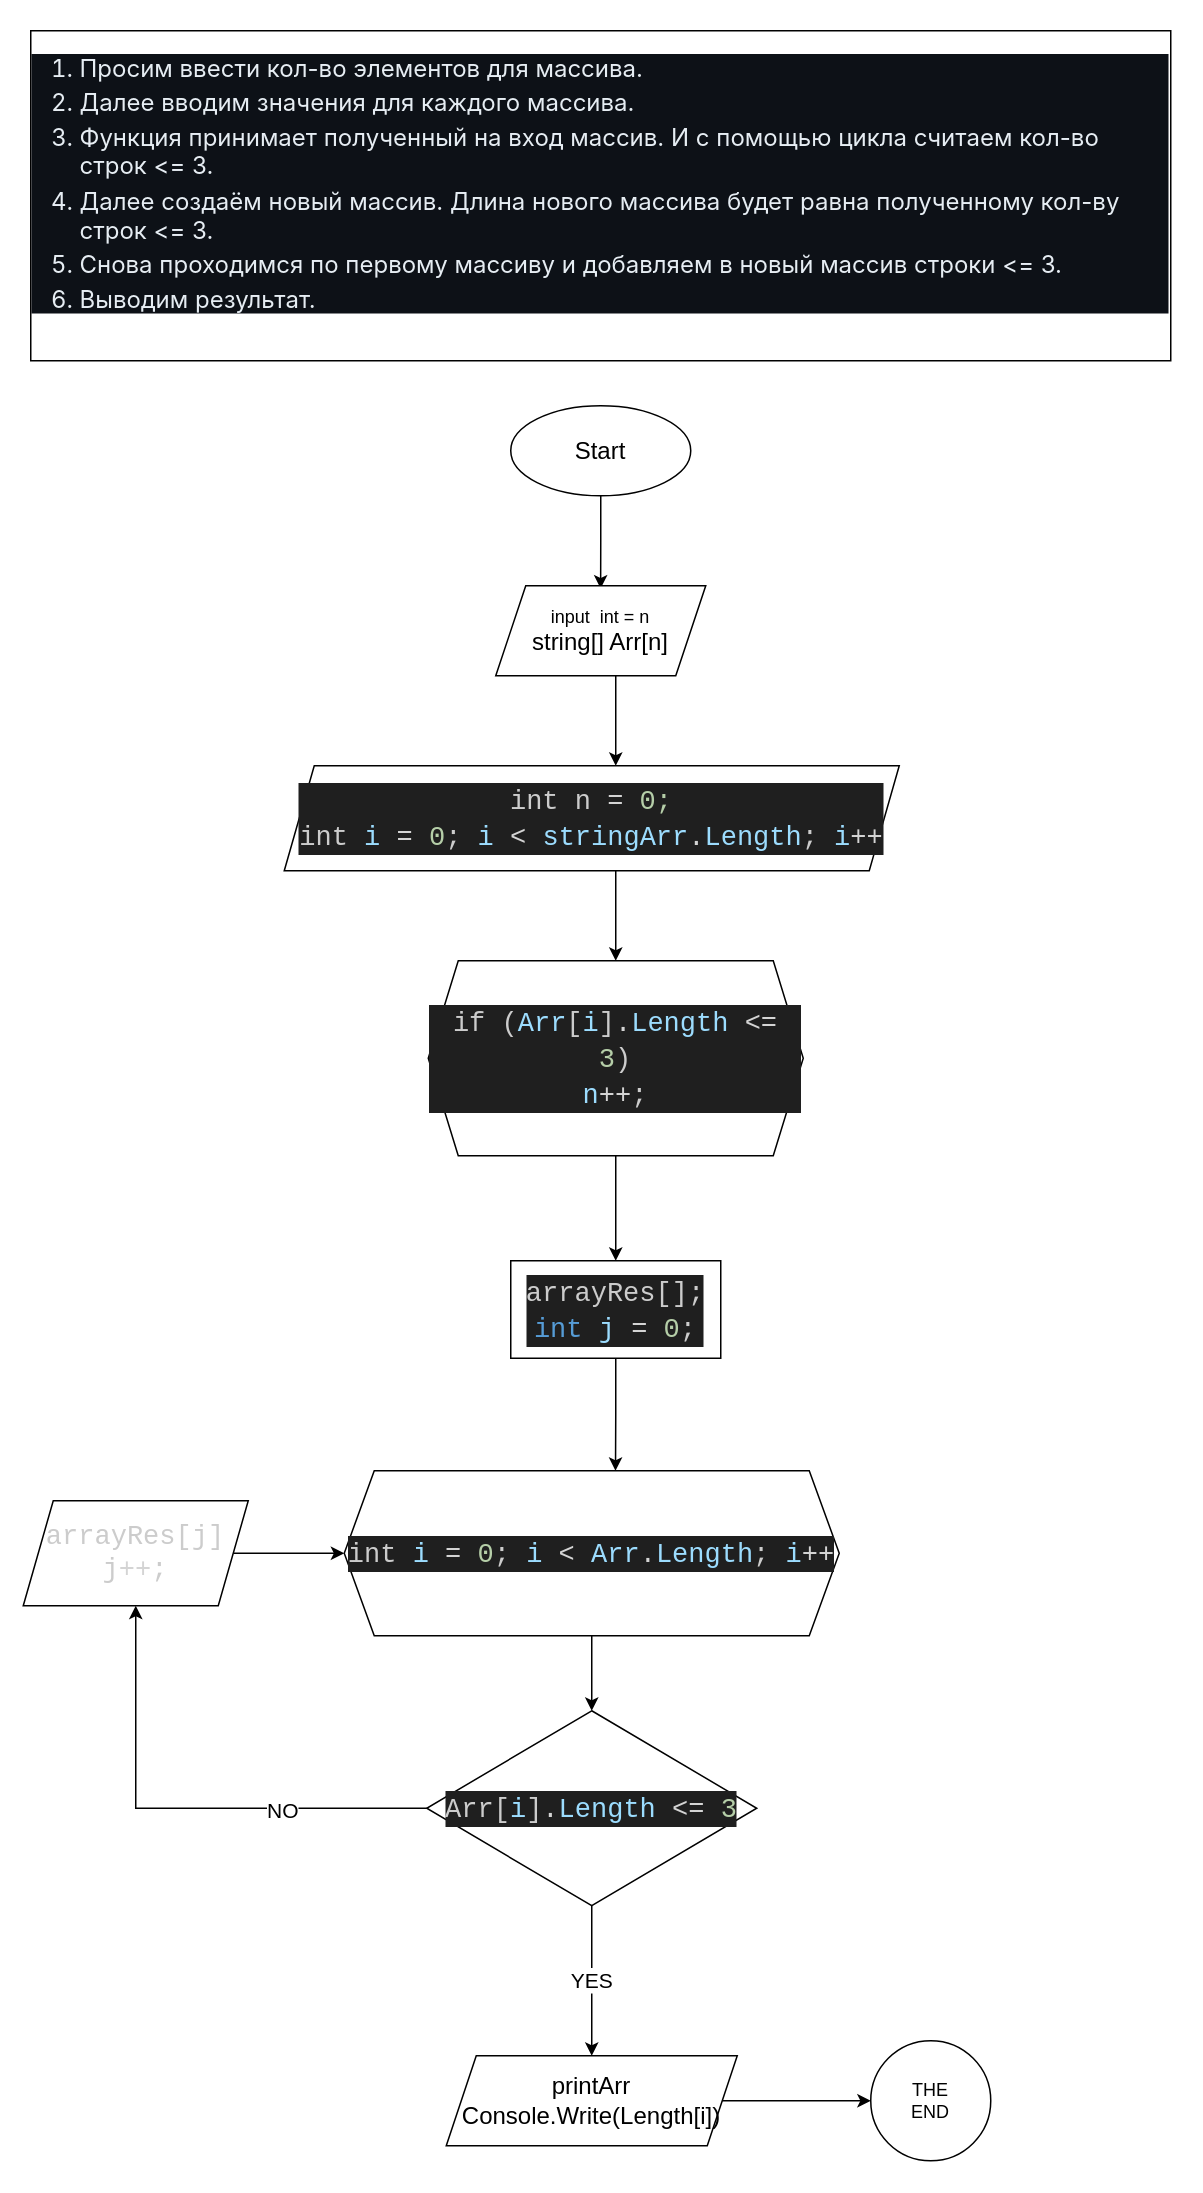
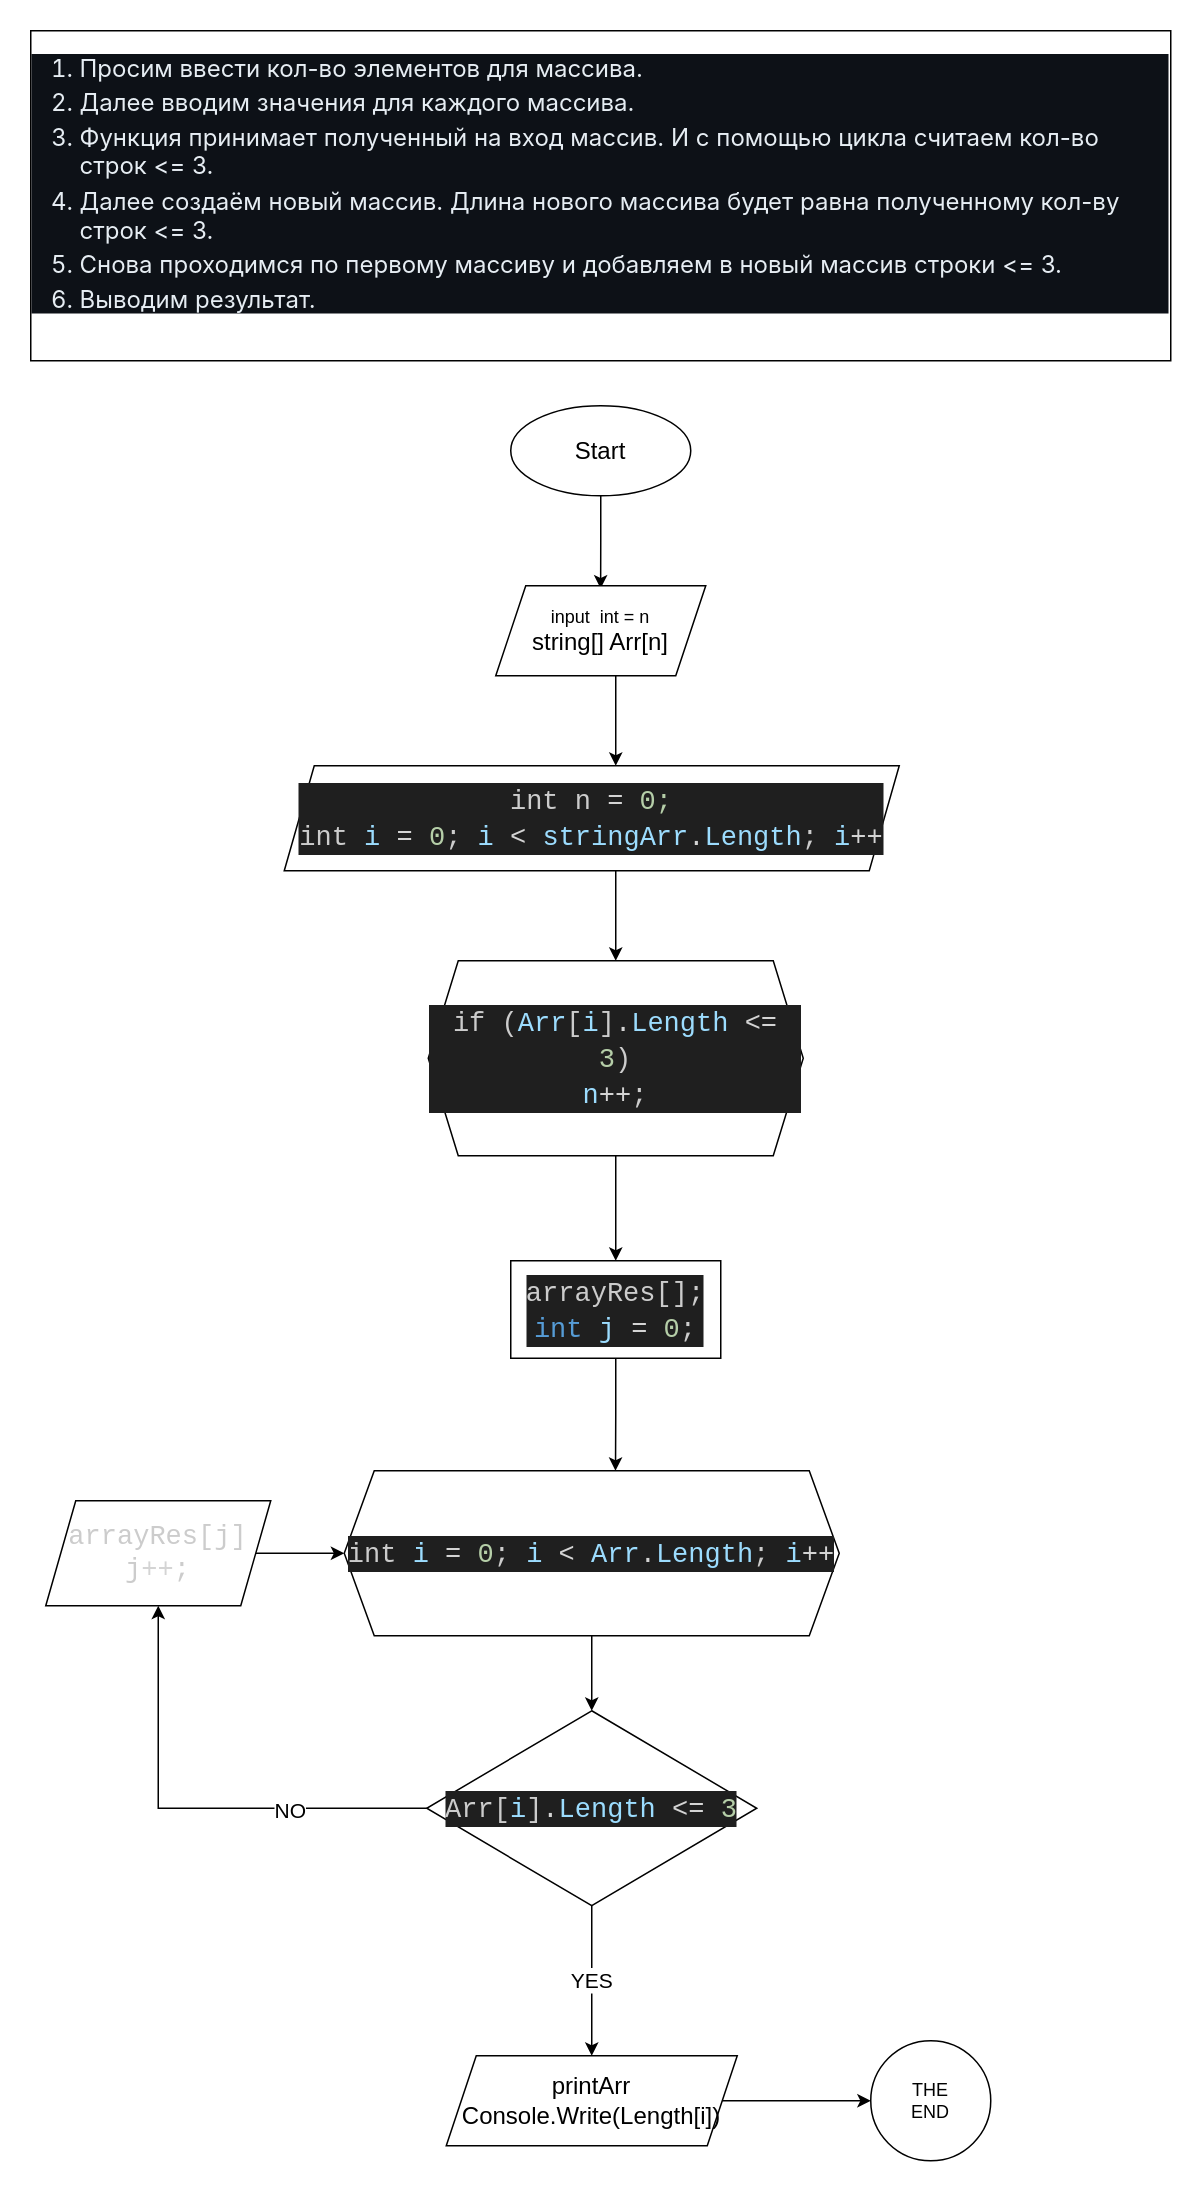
(136, 1553) -> (158, 1553)
